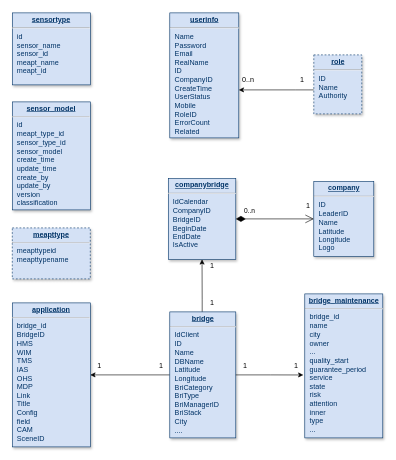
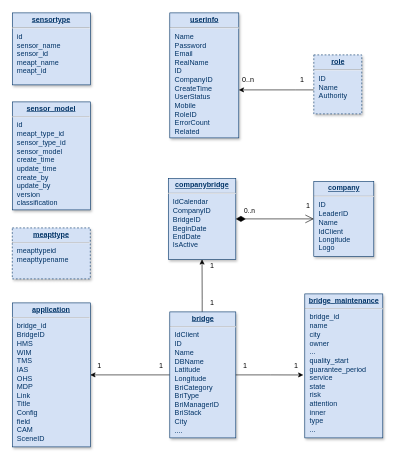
(331, 212) -> (331, 212)
